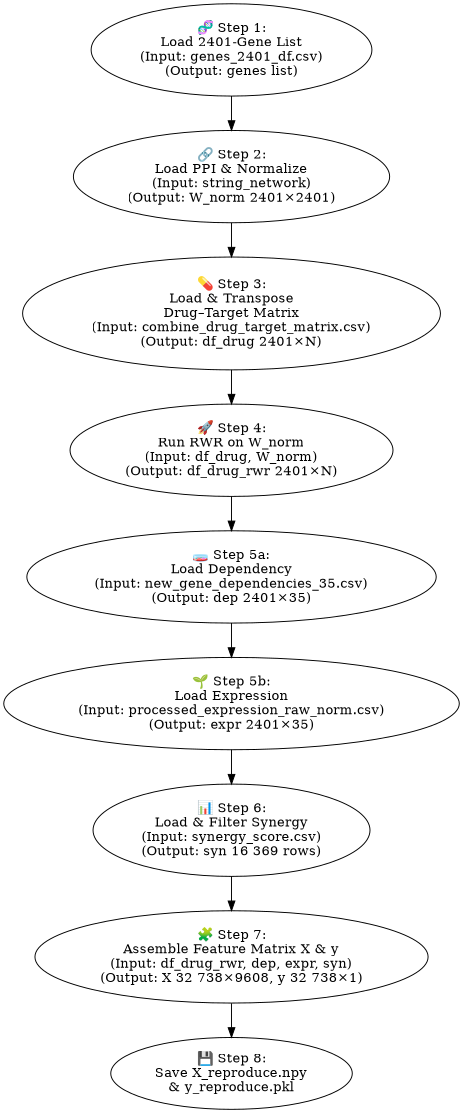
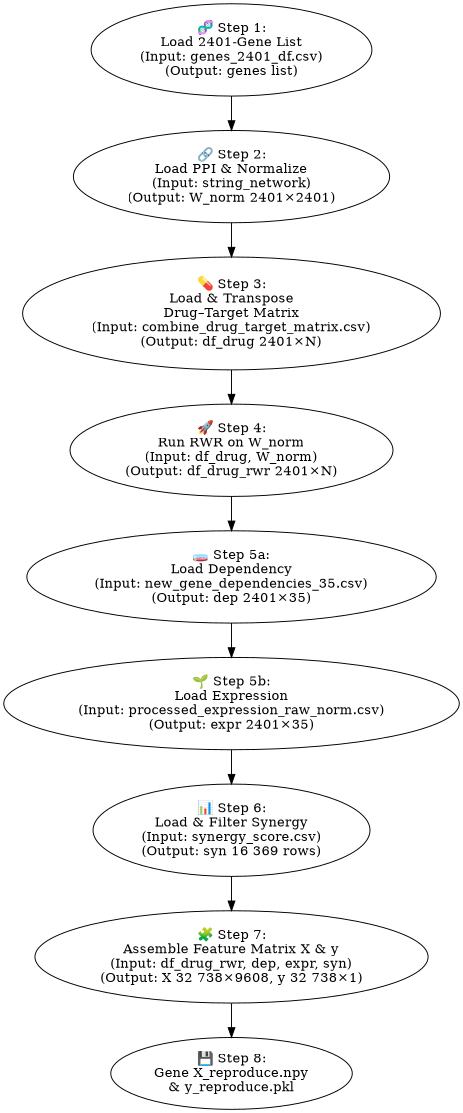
(232, 1073) -> (232, 1073)
